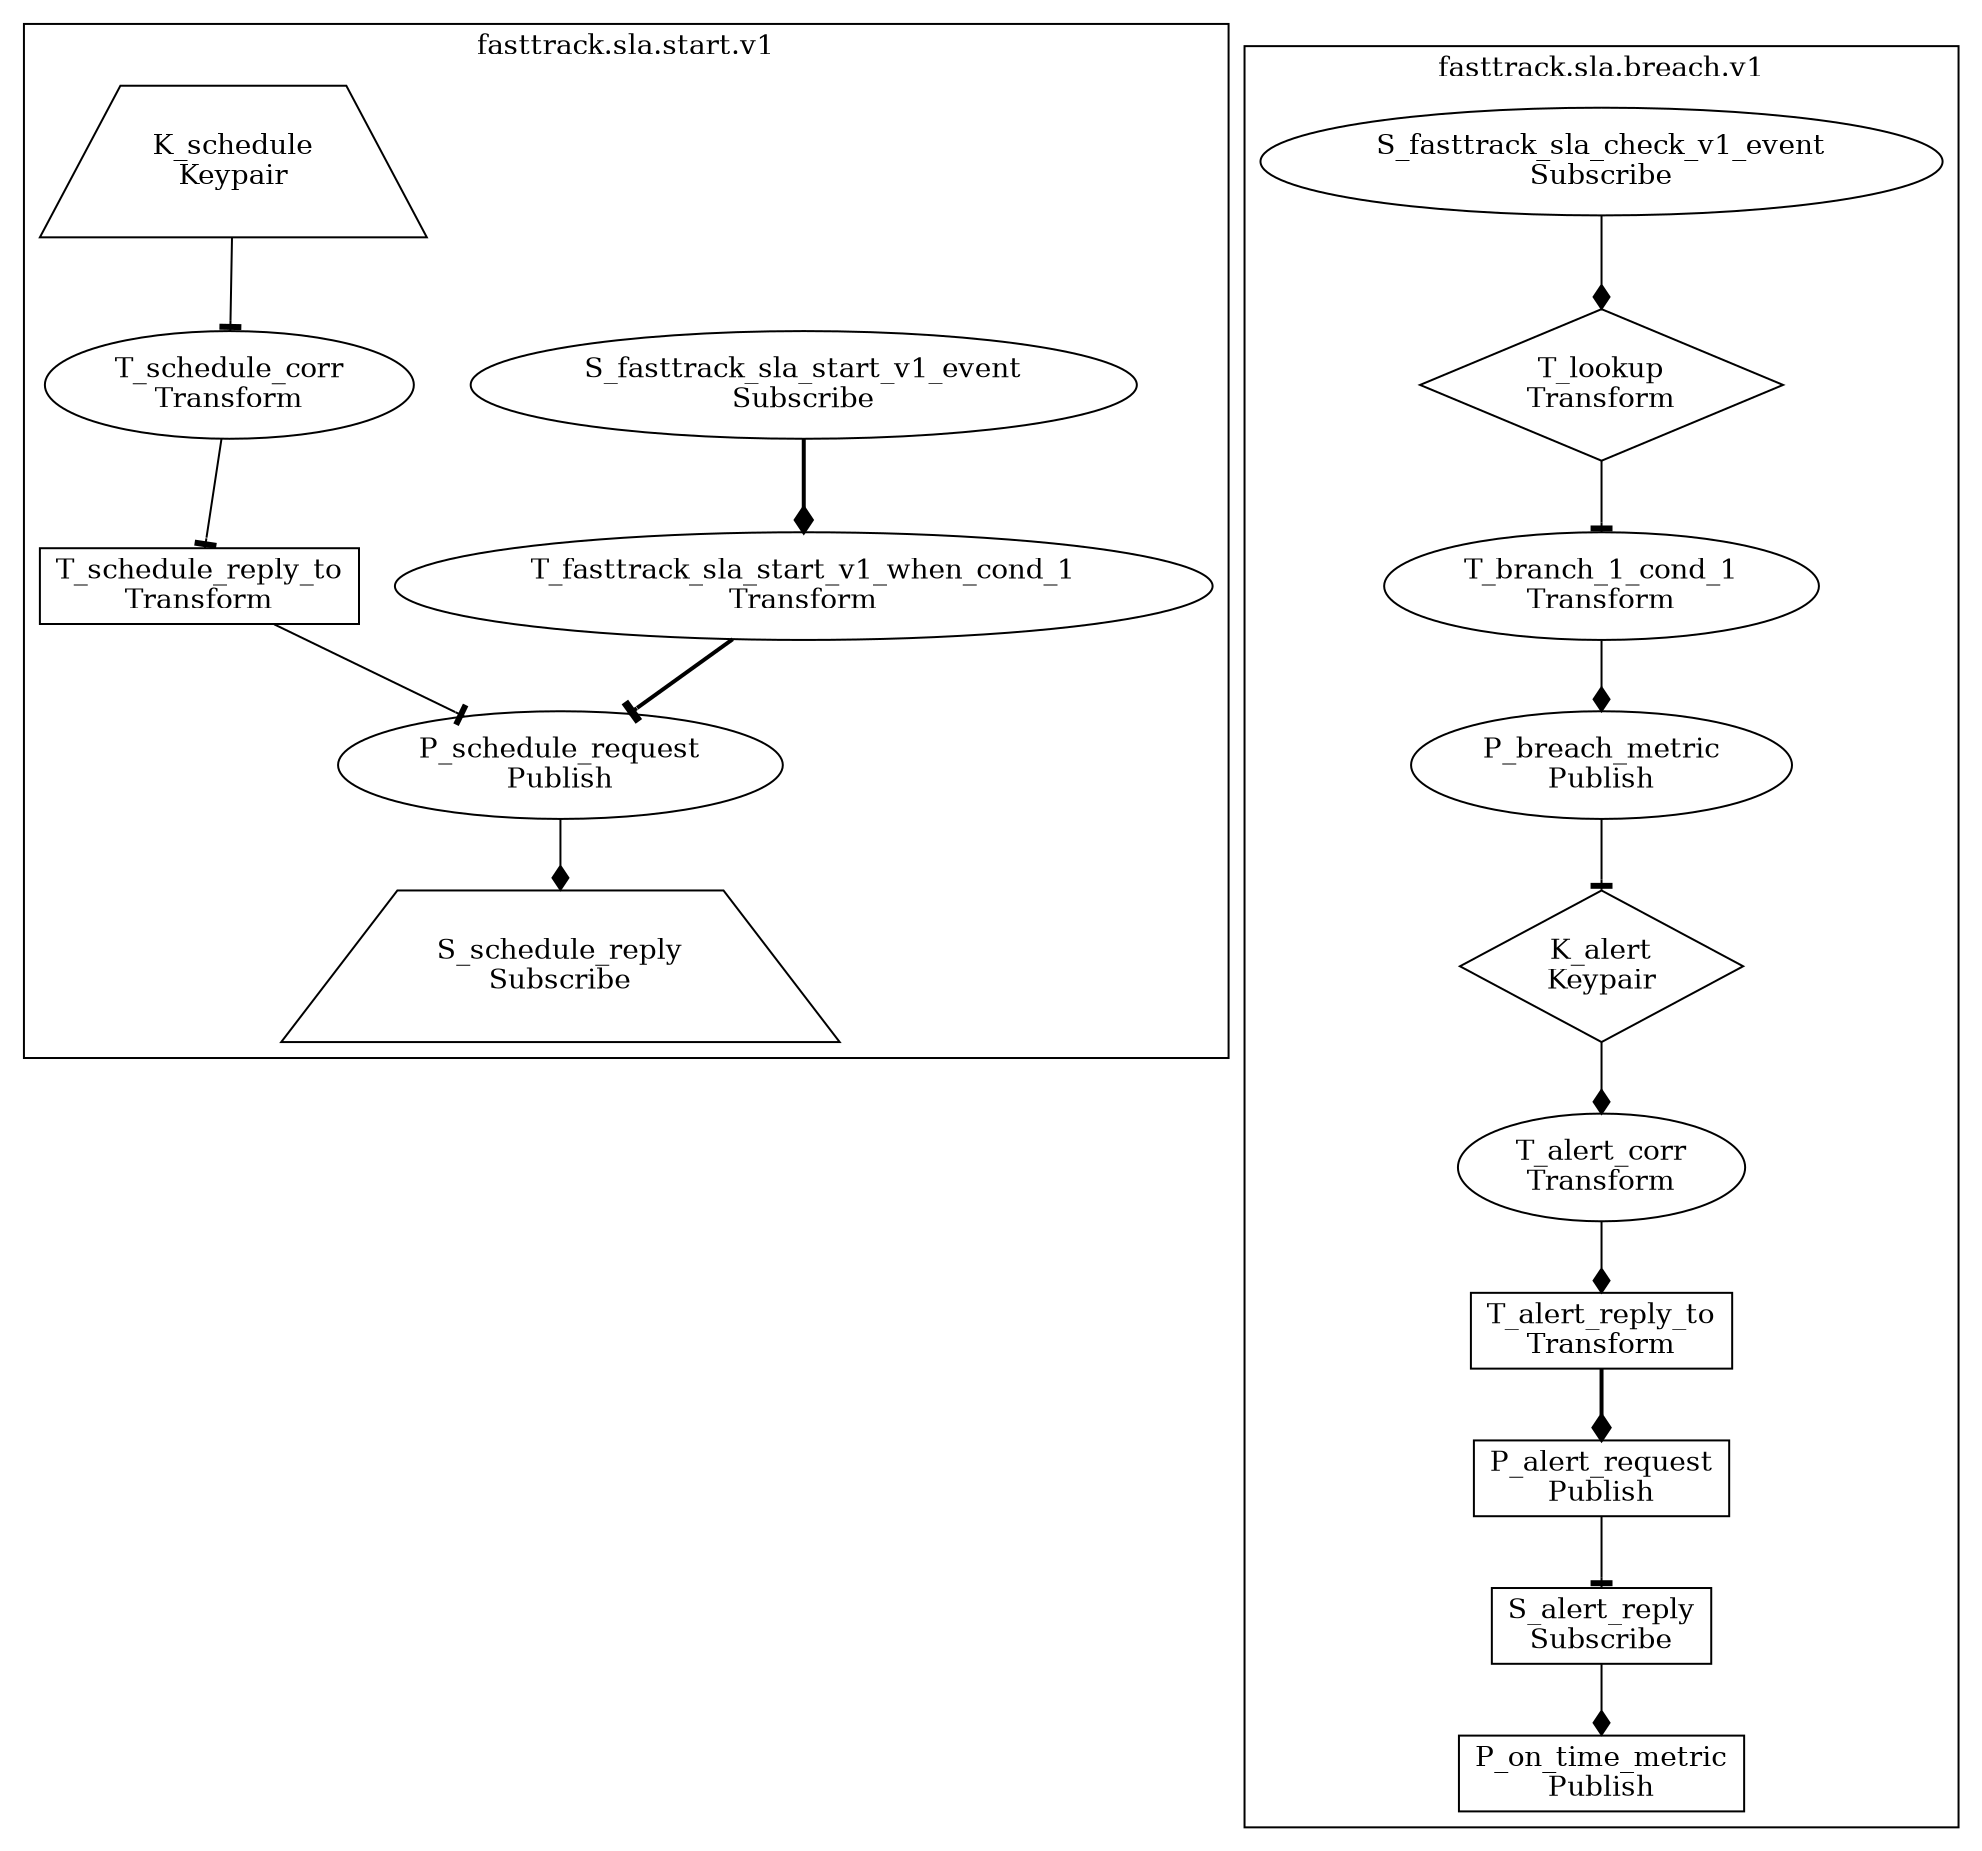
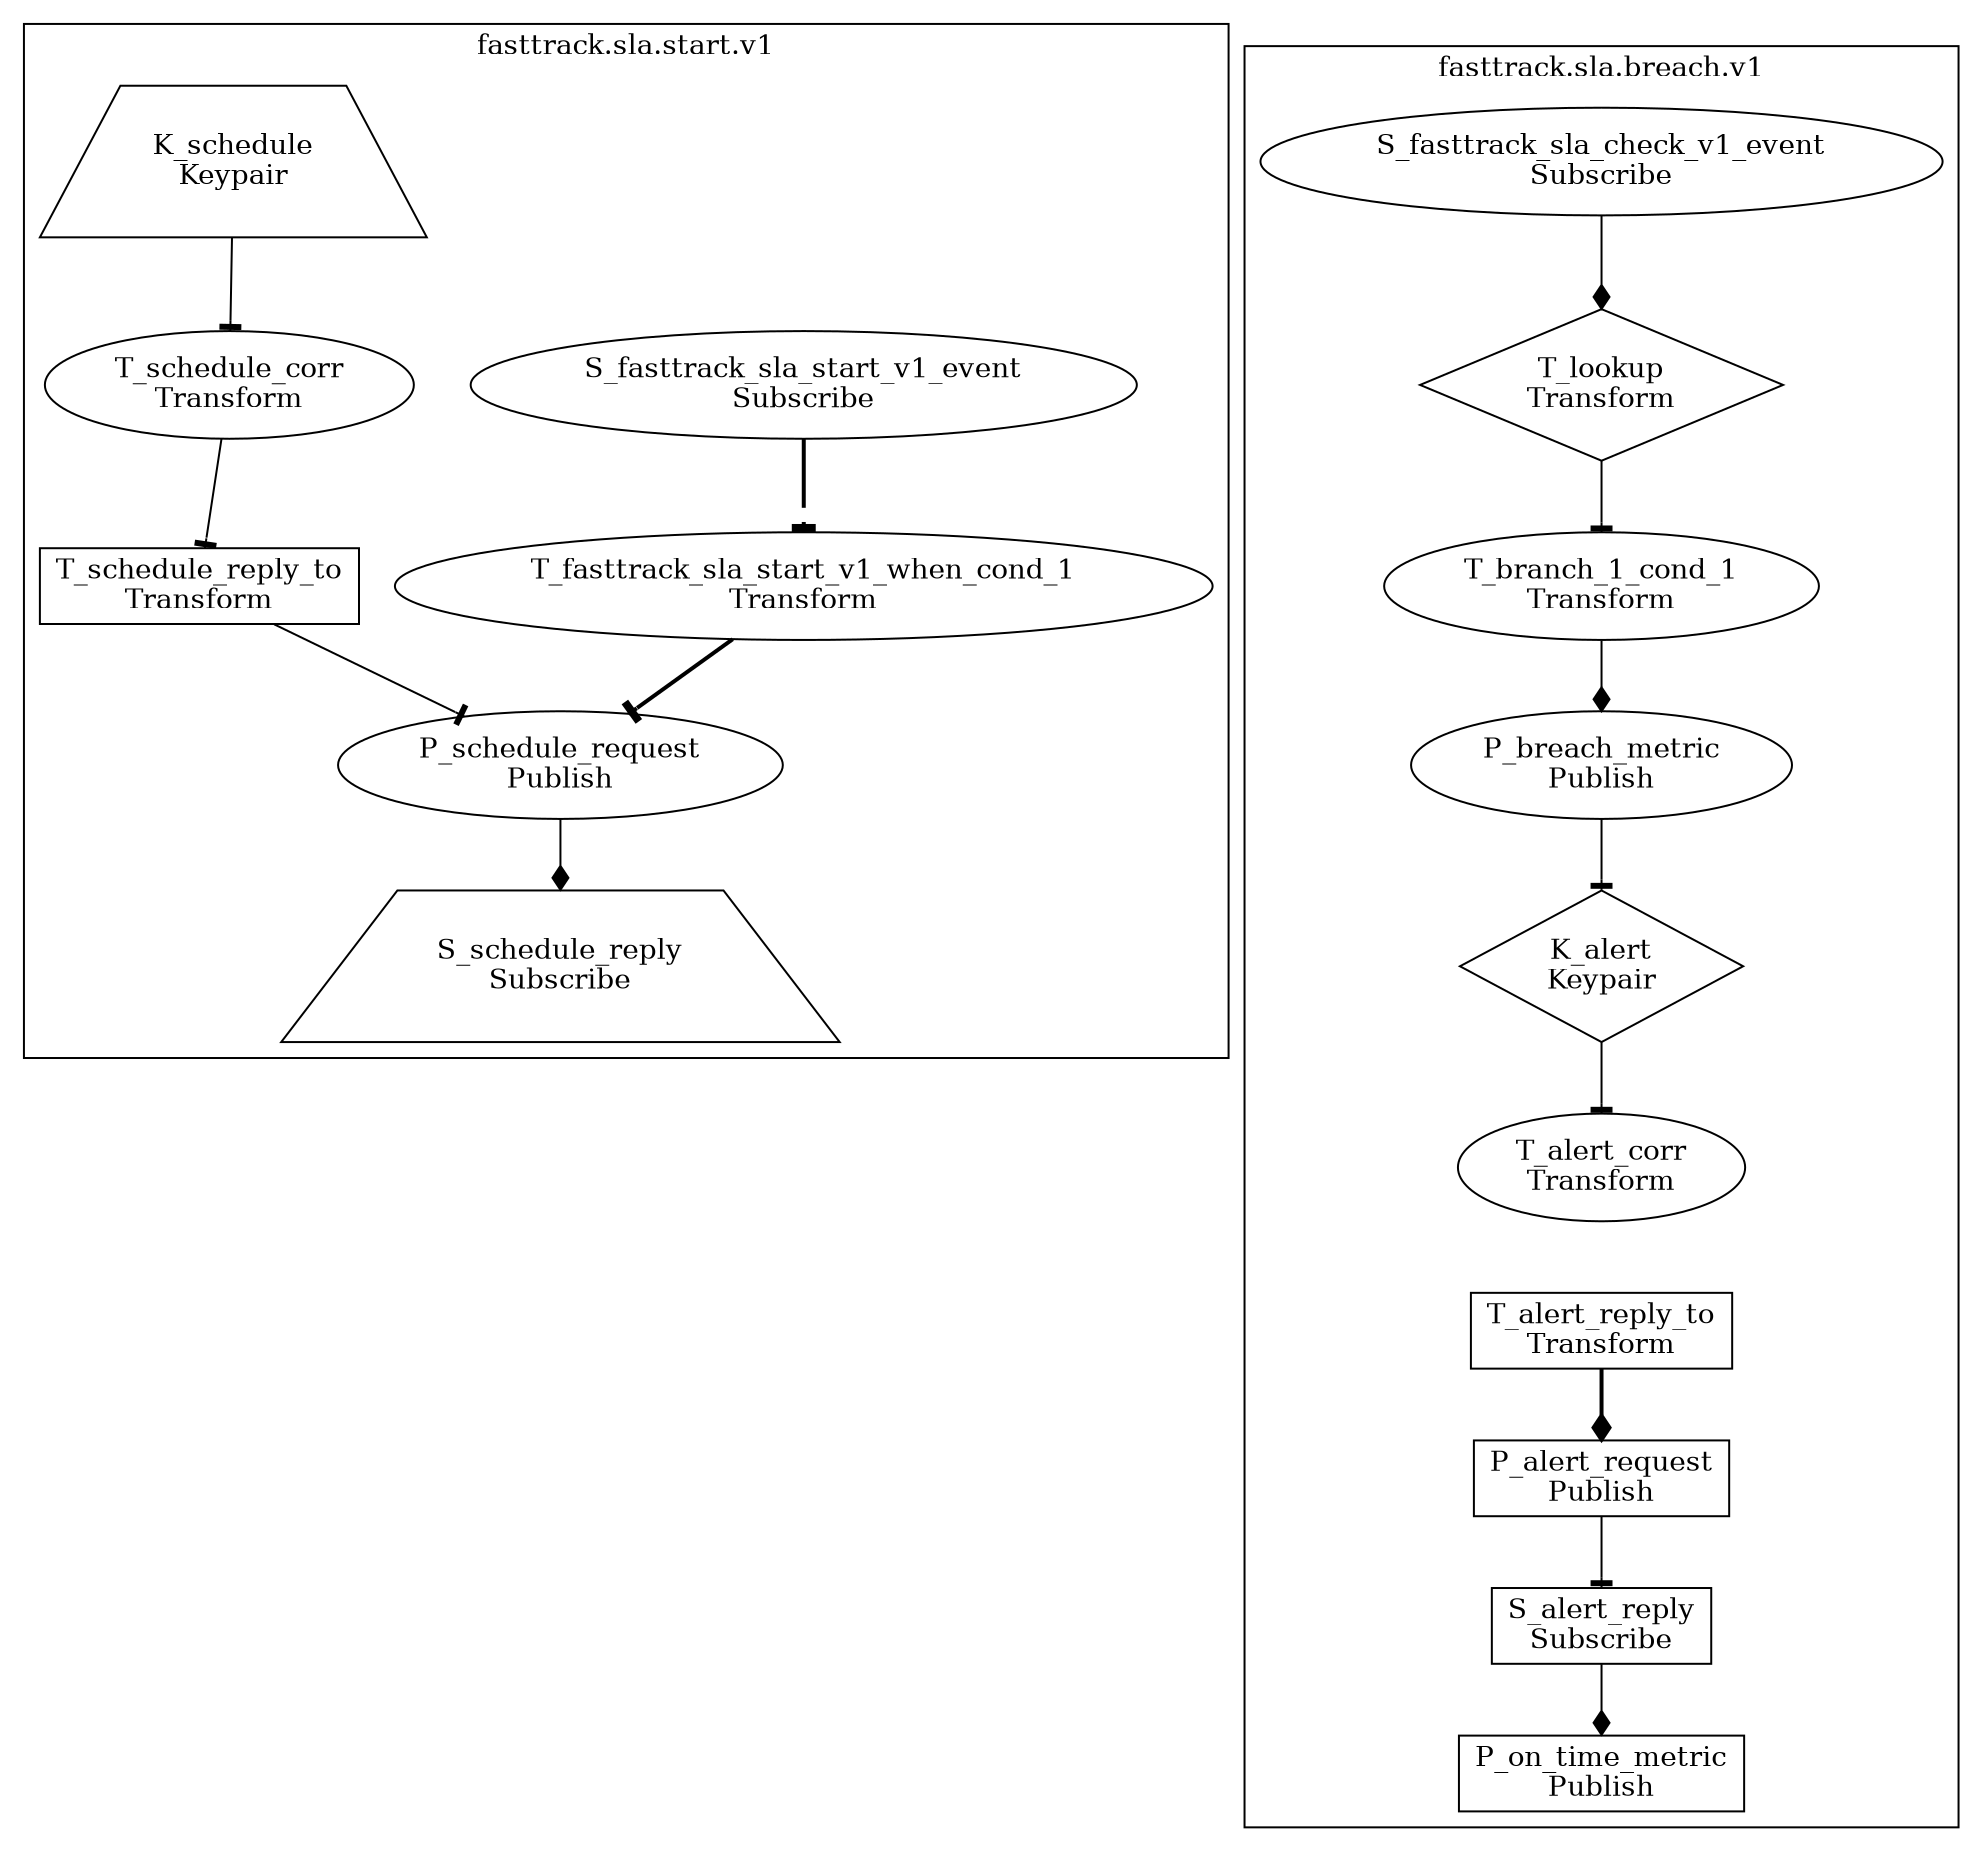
(804, 473) -> (804, 473)
(1602, 1073) -> (1602, 1073)
(1602, 1245) -> none
